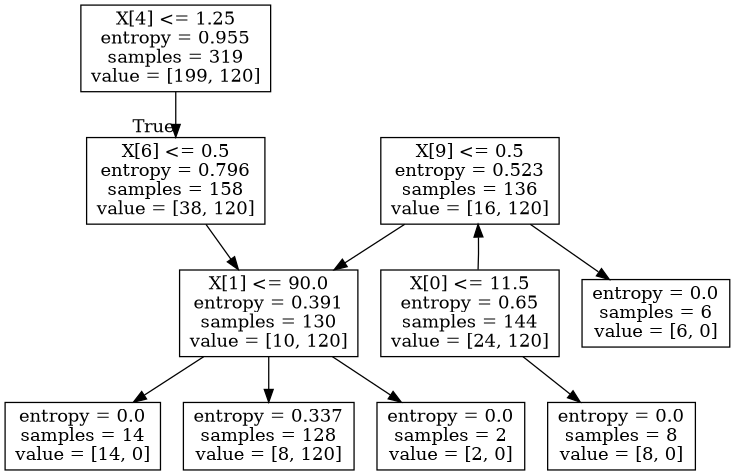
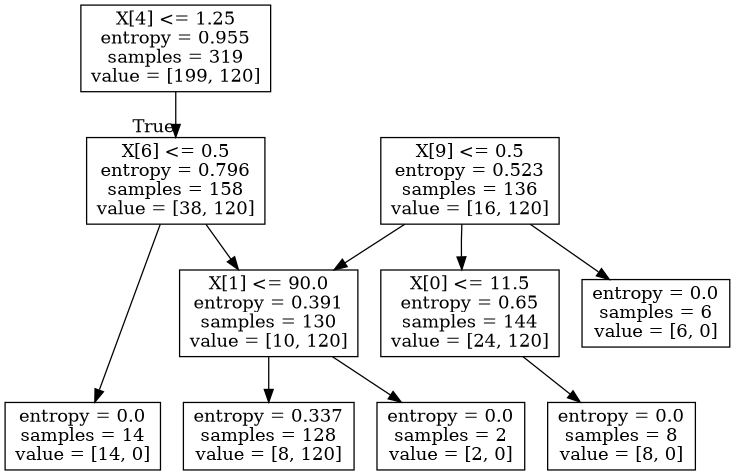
(479, 253) -> (461, 240)
(174, 376) -> (130, 307)
